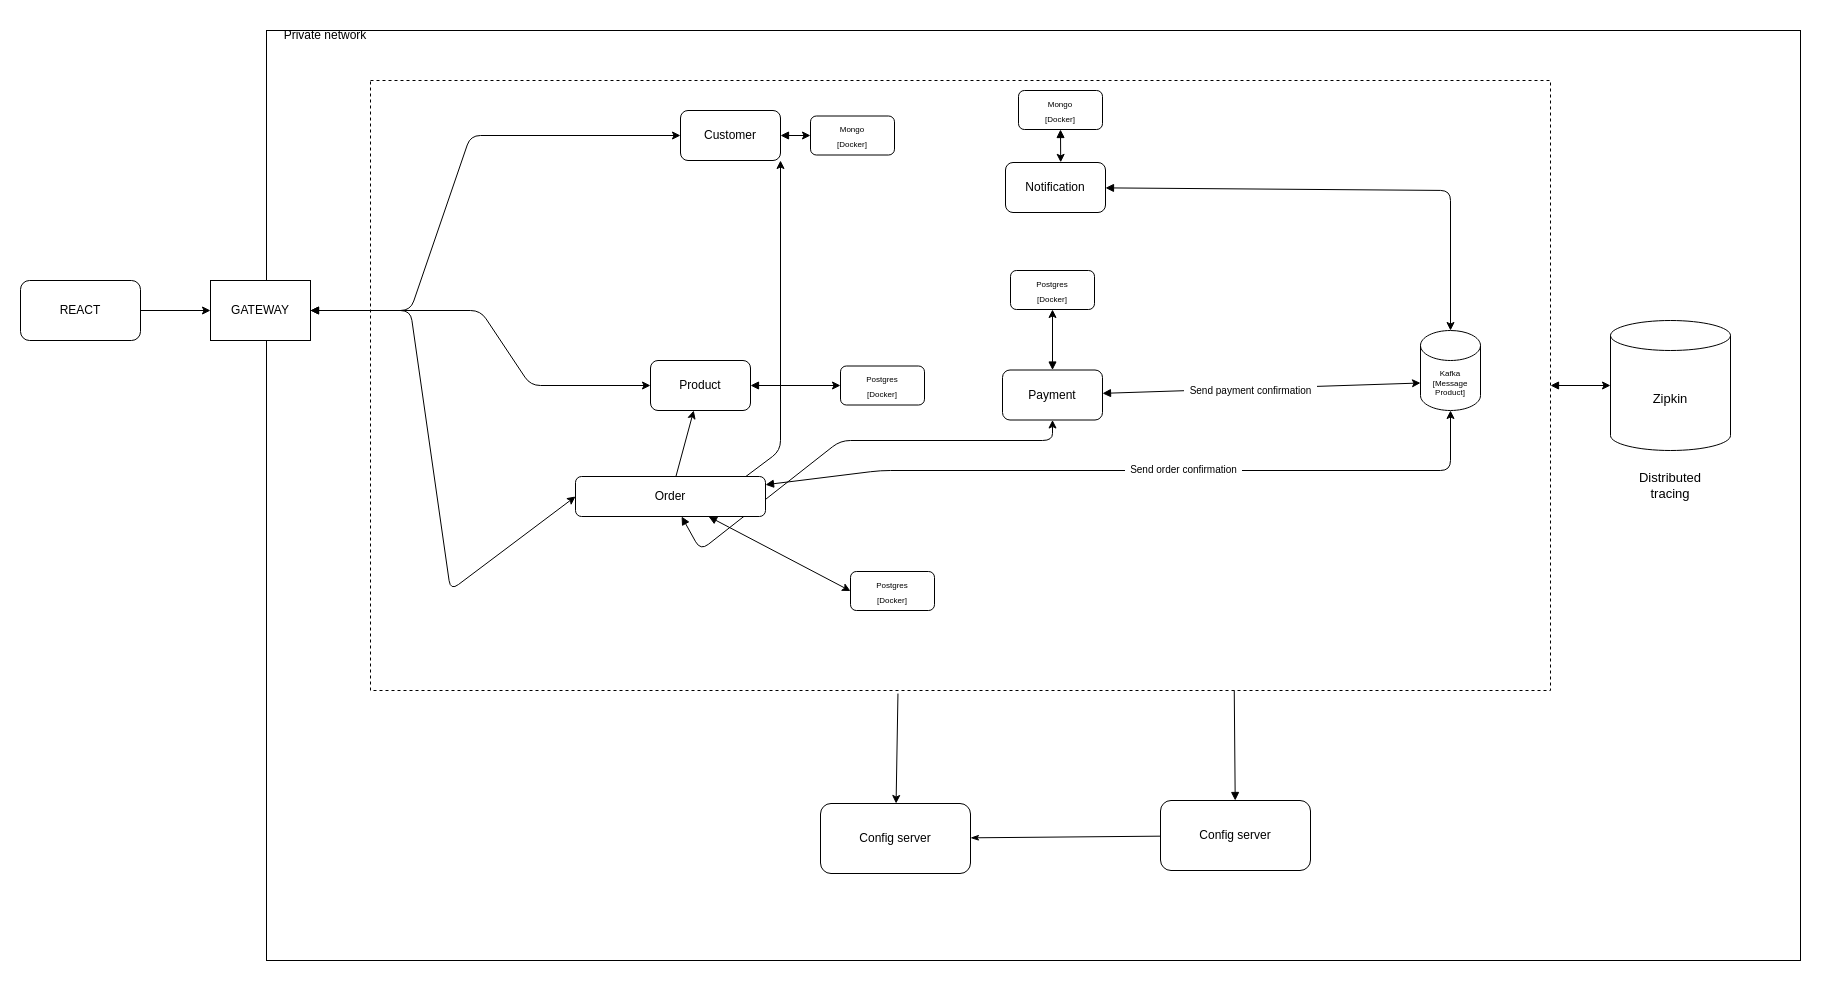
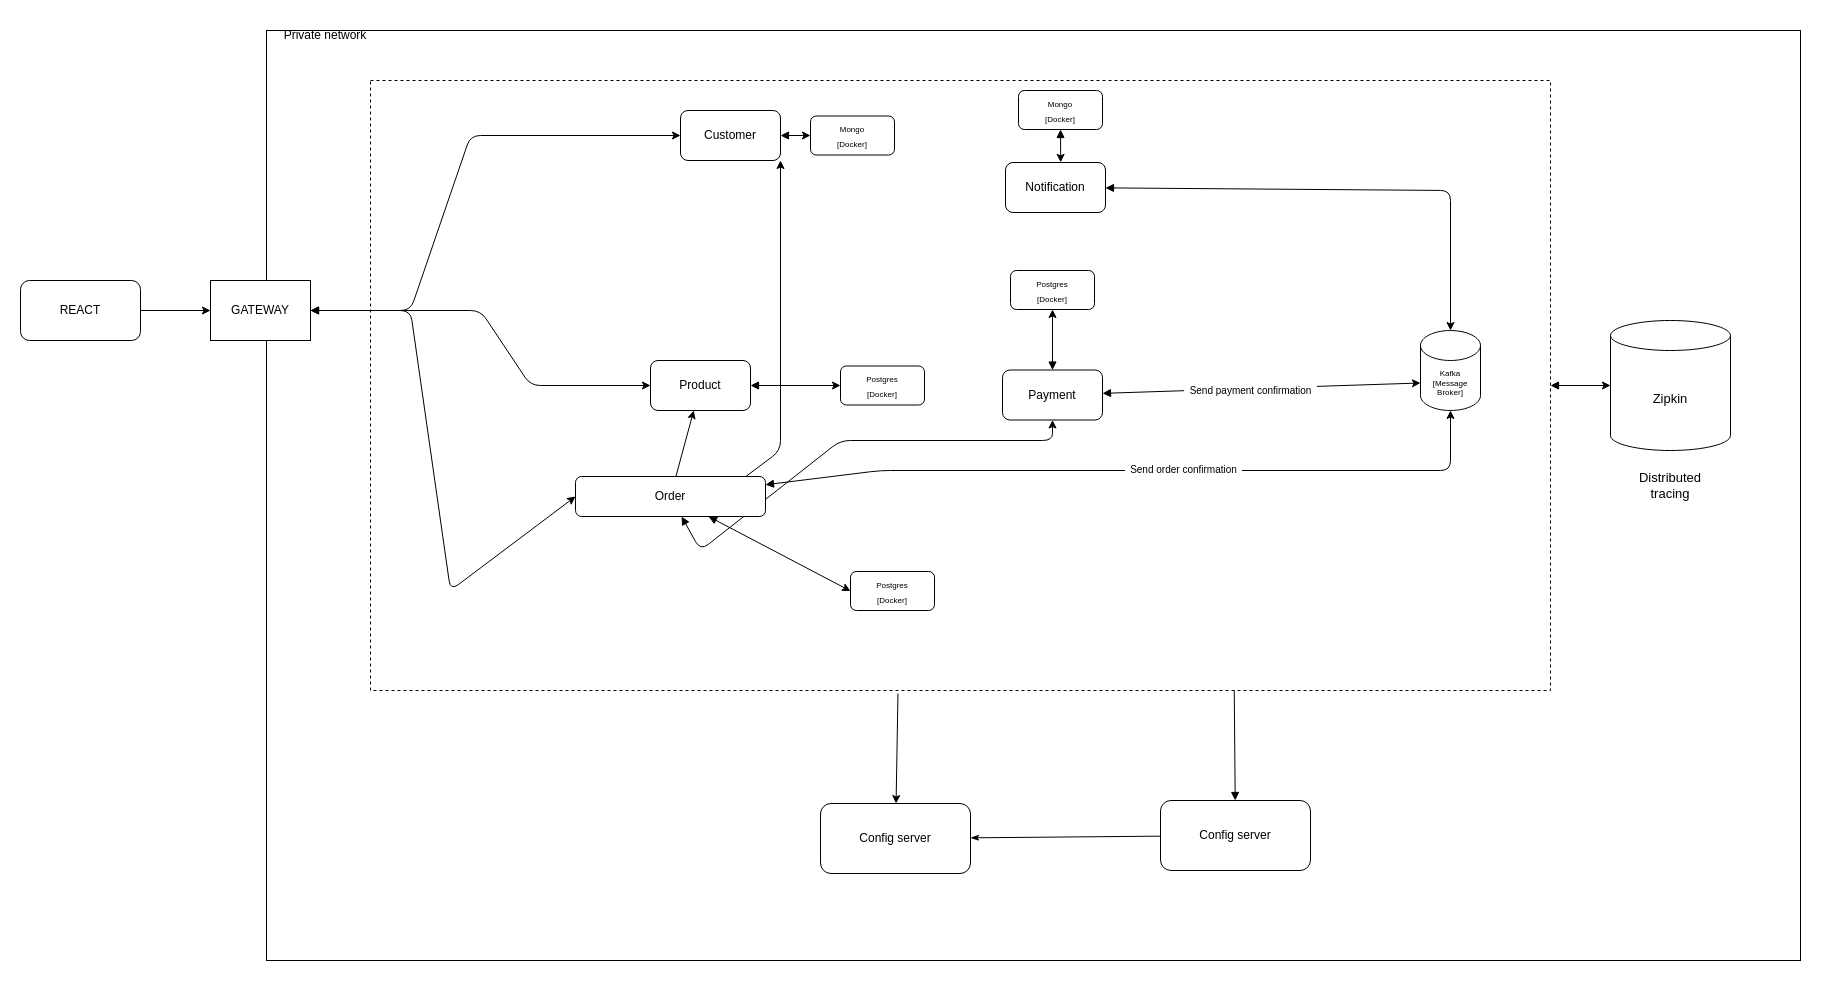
(1451, 384) -> (1451, 384)
